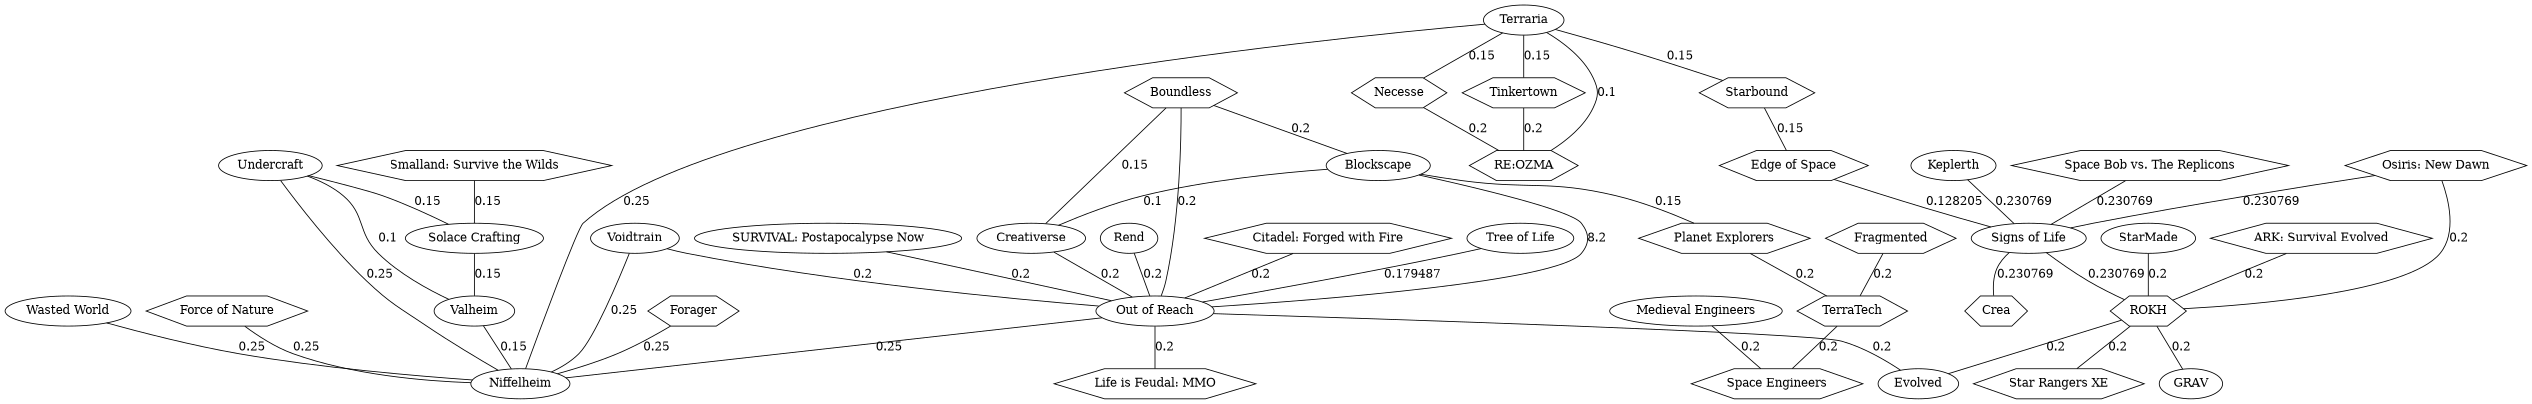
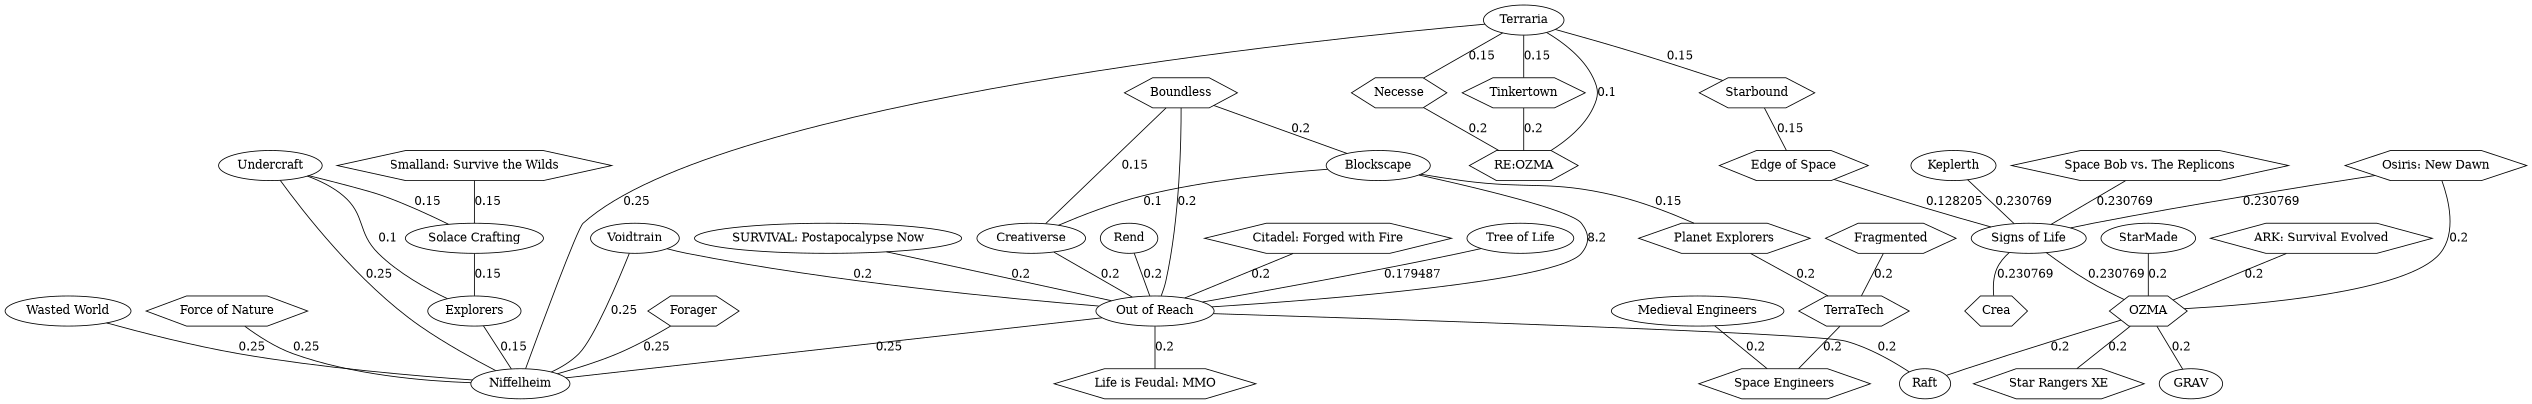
(474, 311) -> (474, 311)
(2148, 311) -> (2148, 311)
(1918, 384) -> (1925, 384)
